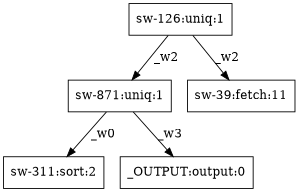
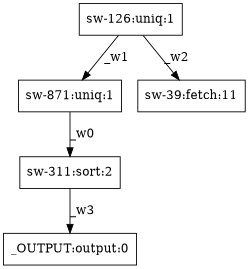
(166, 58) -> (117, 58)
(150, 131) -> (70, 206)
